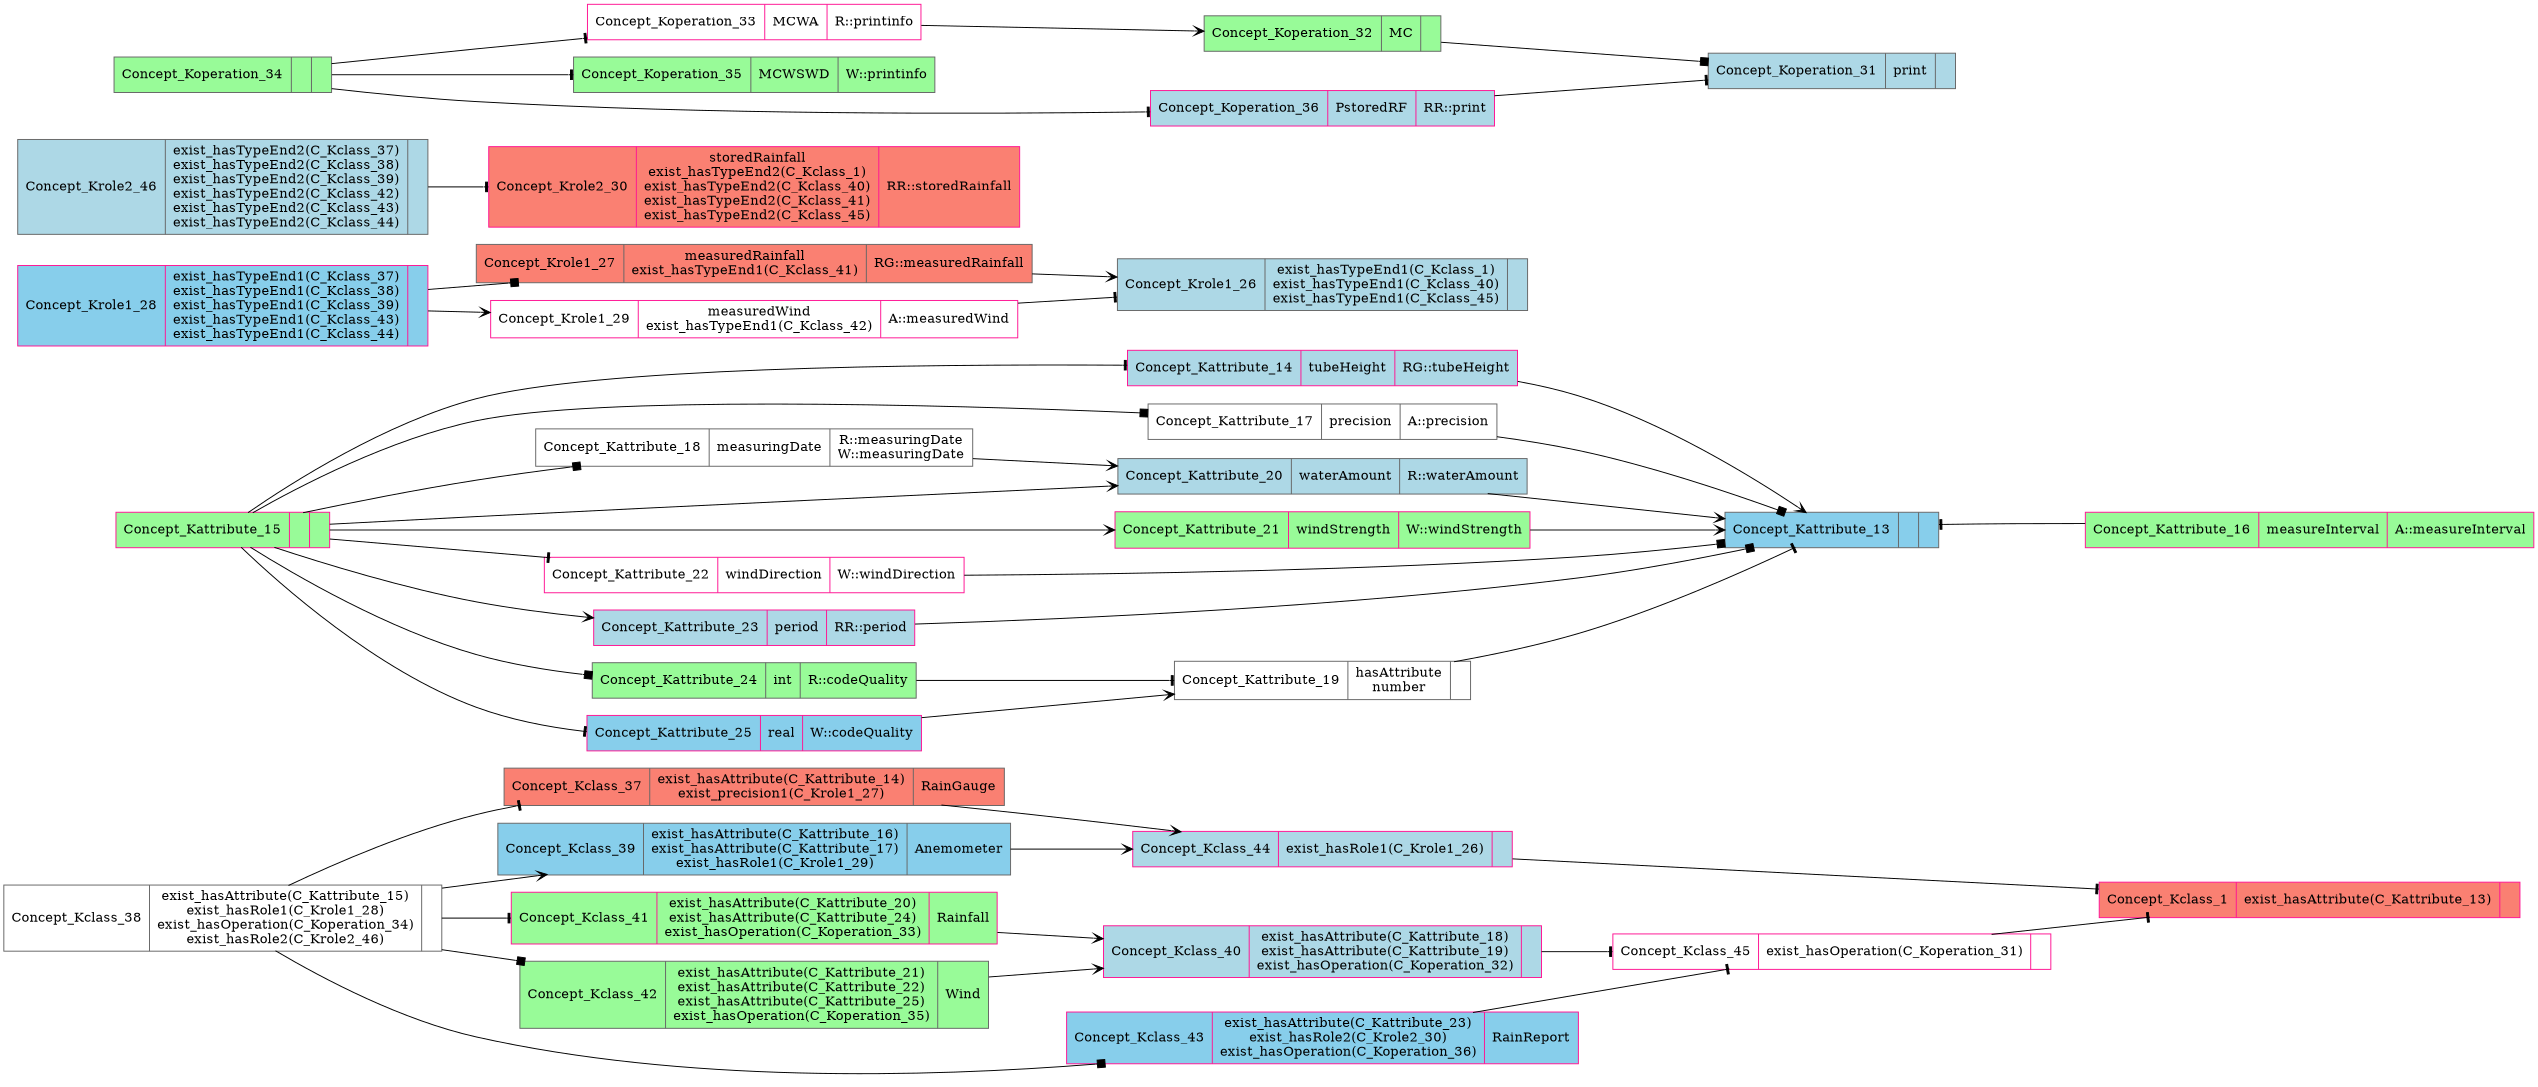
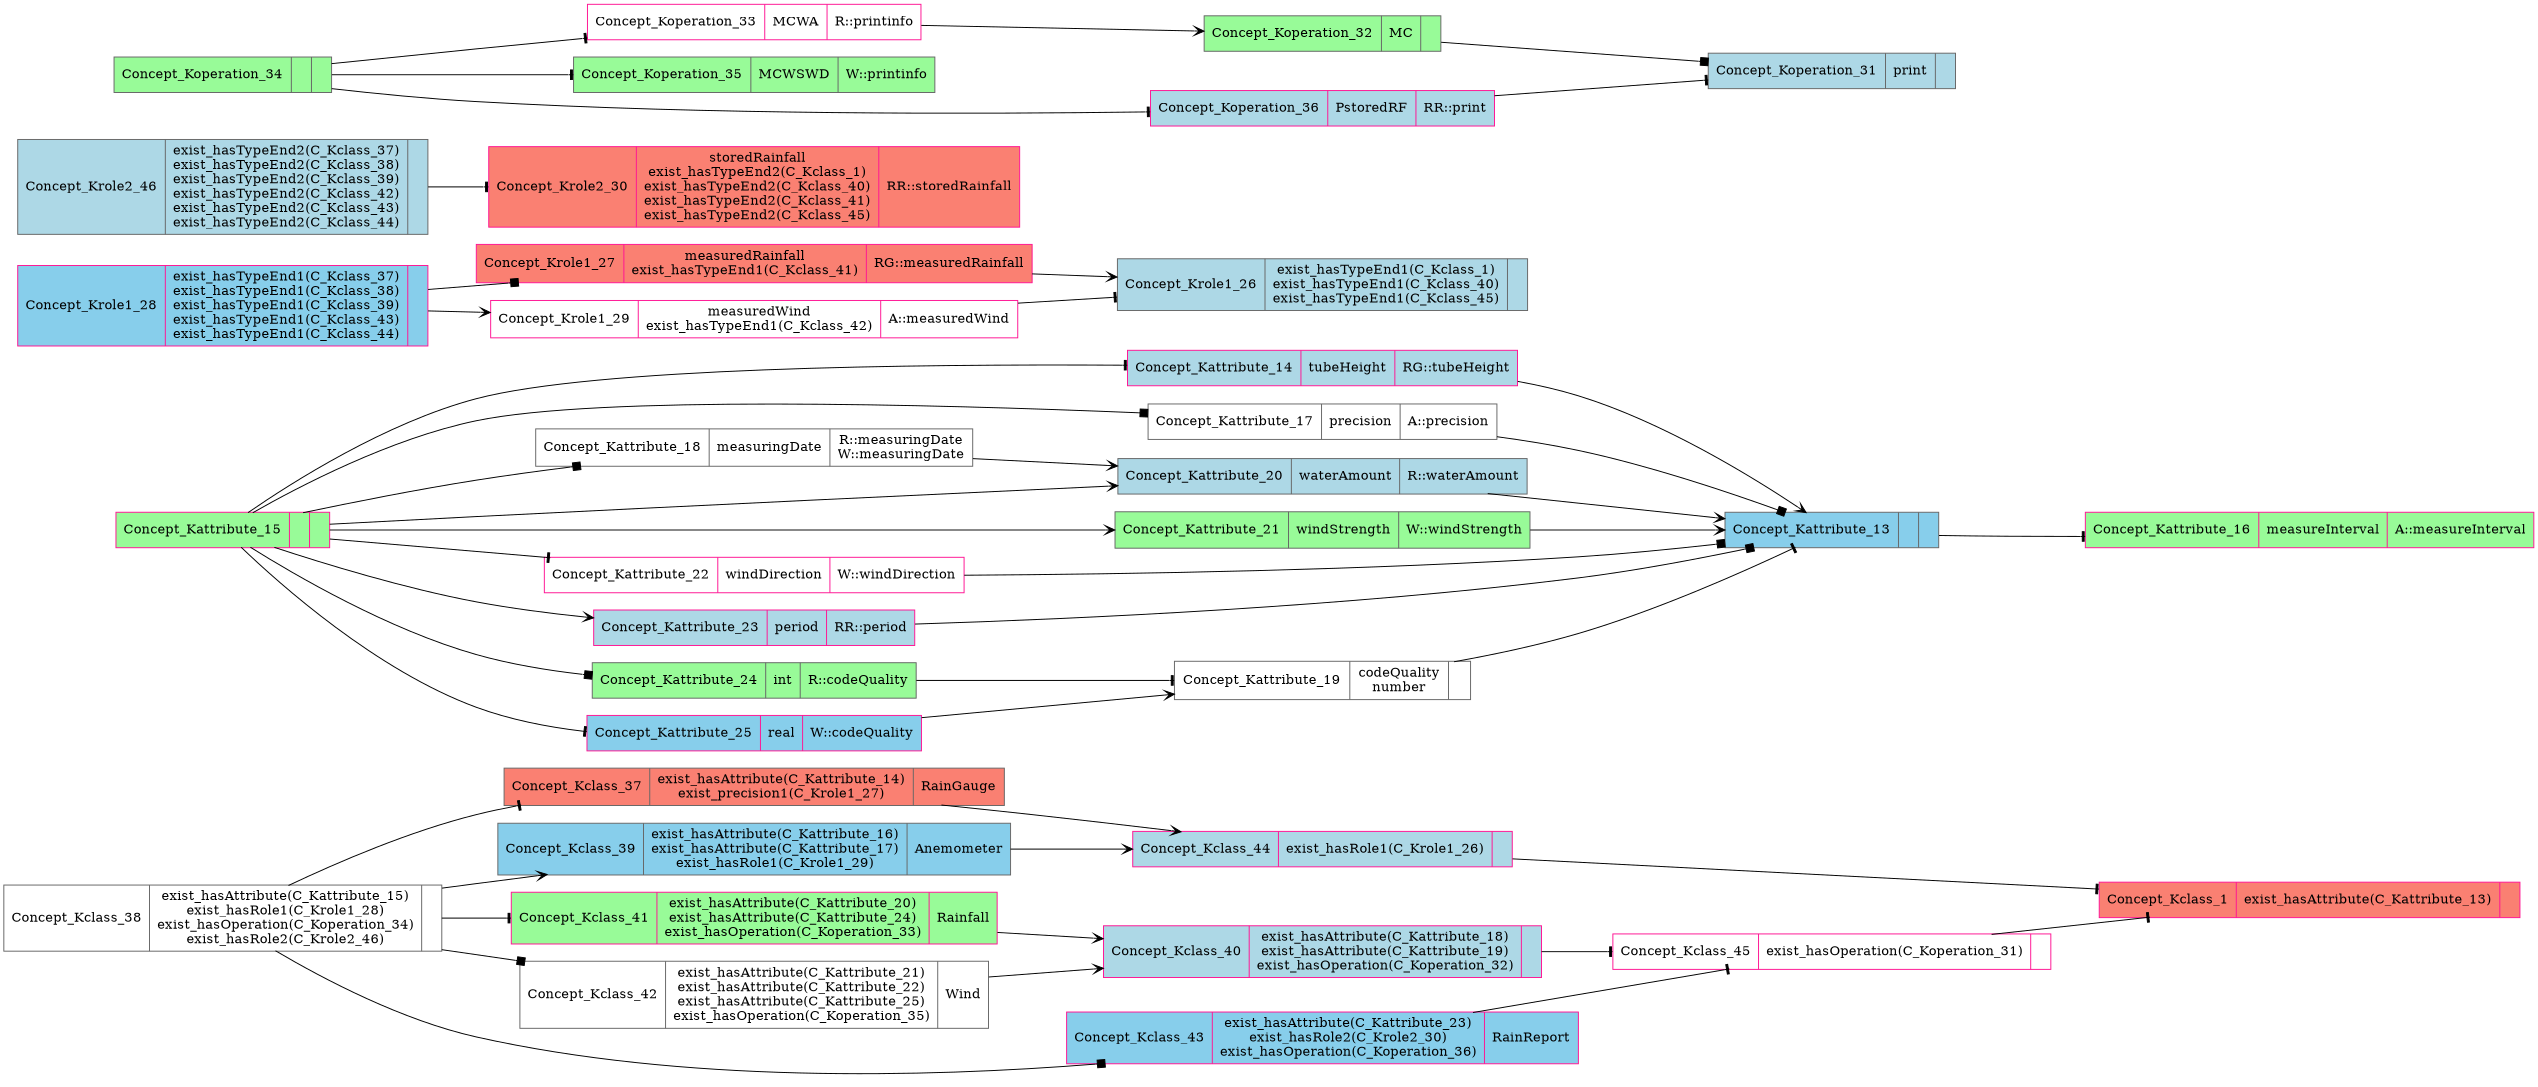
(754, 264) -> (754, 264)
(2015, 524) -> (2010, 536)
(1322, 530) -> (1322, 530)
(1399, 673) -> (1399, 673)
(754, 995) -> (754, 995)
